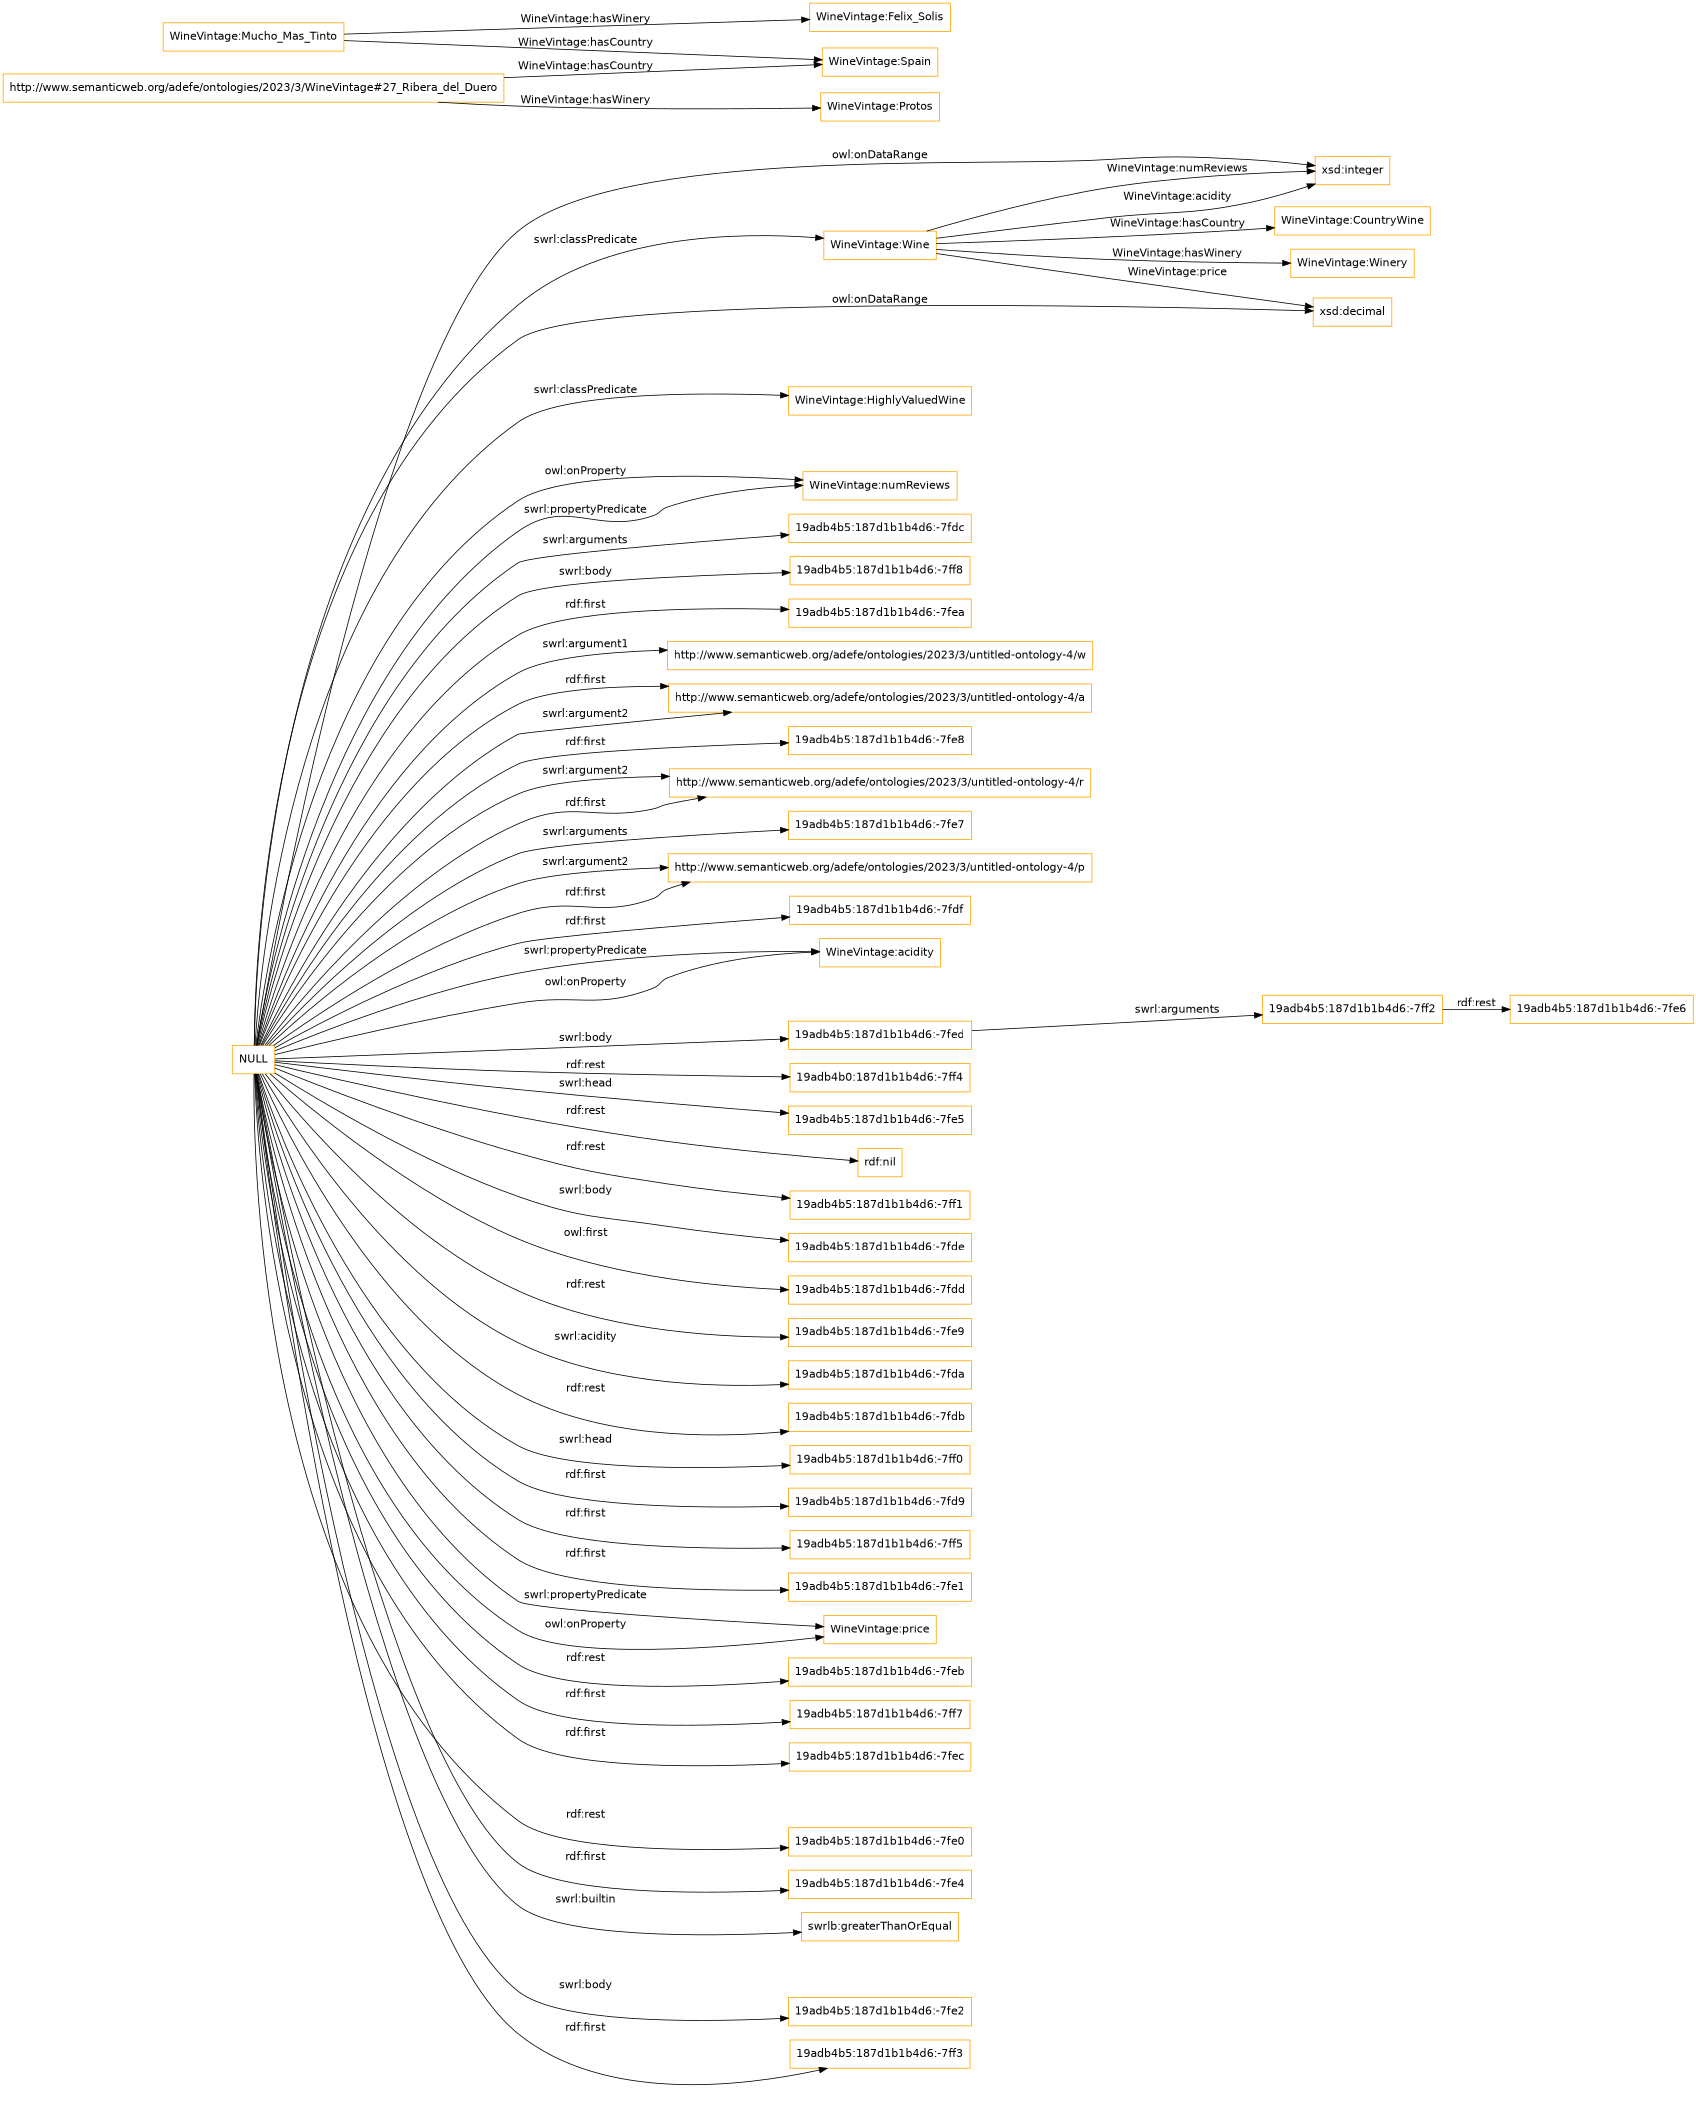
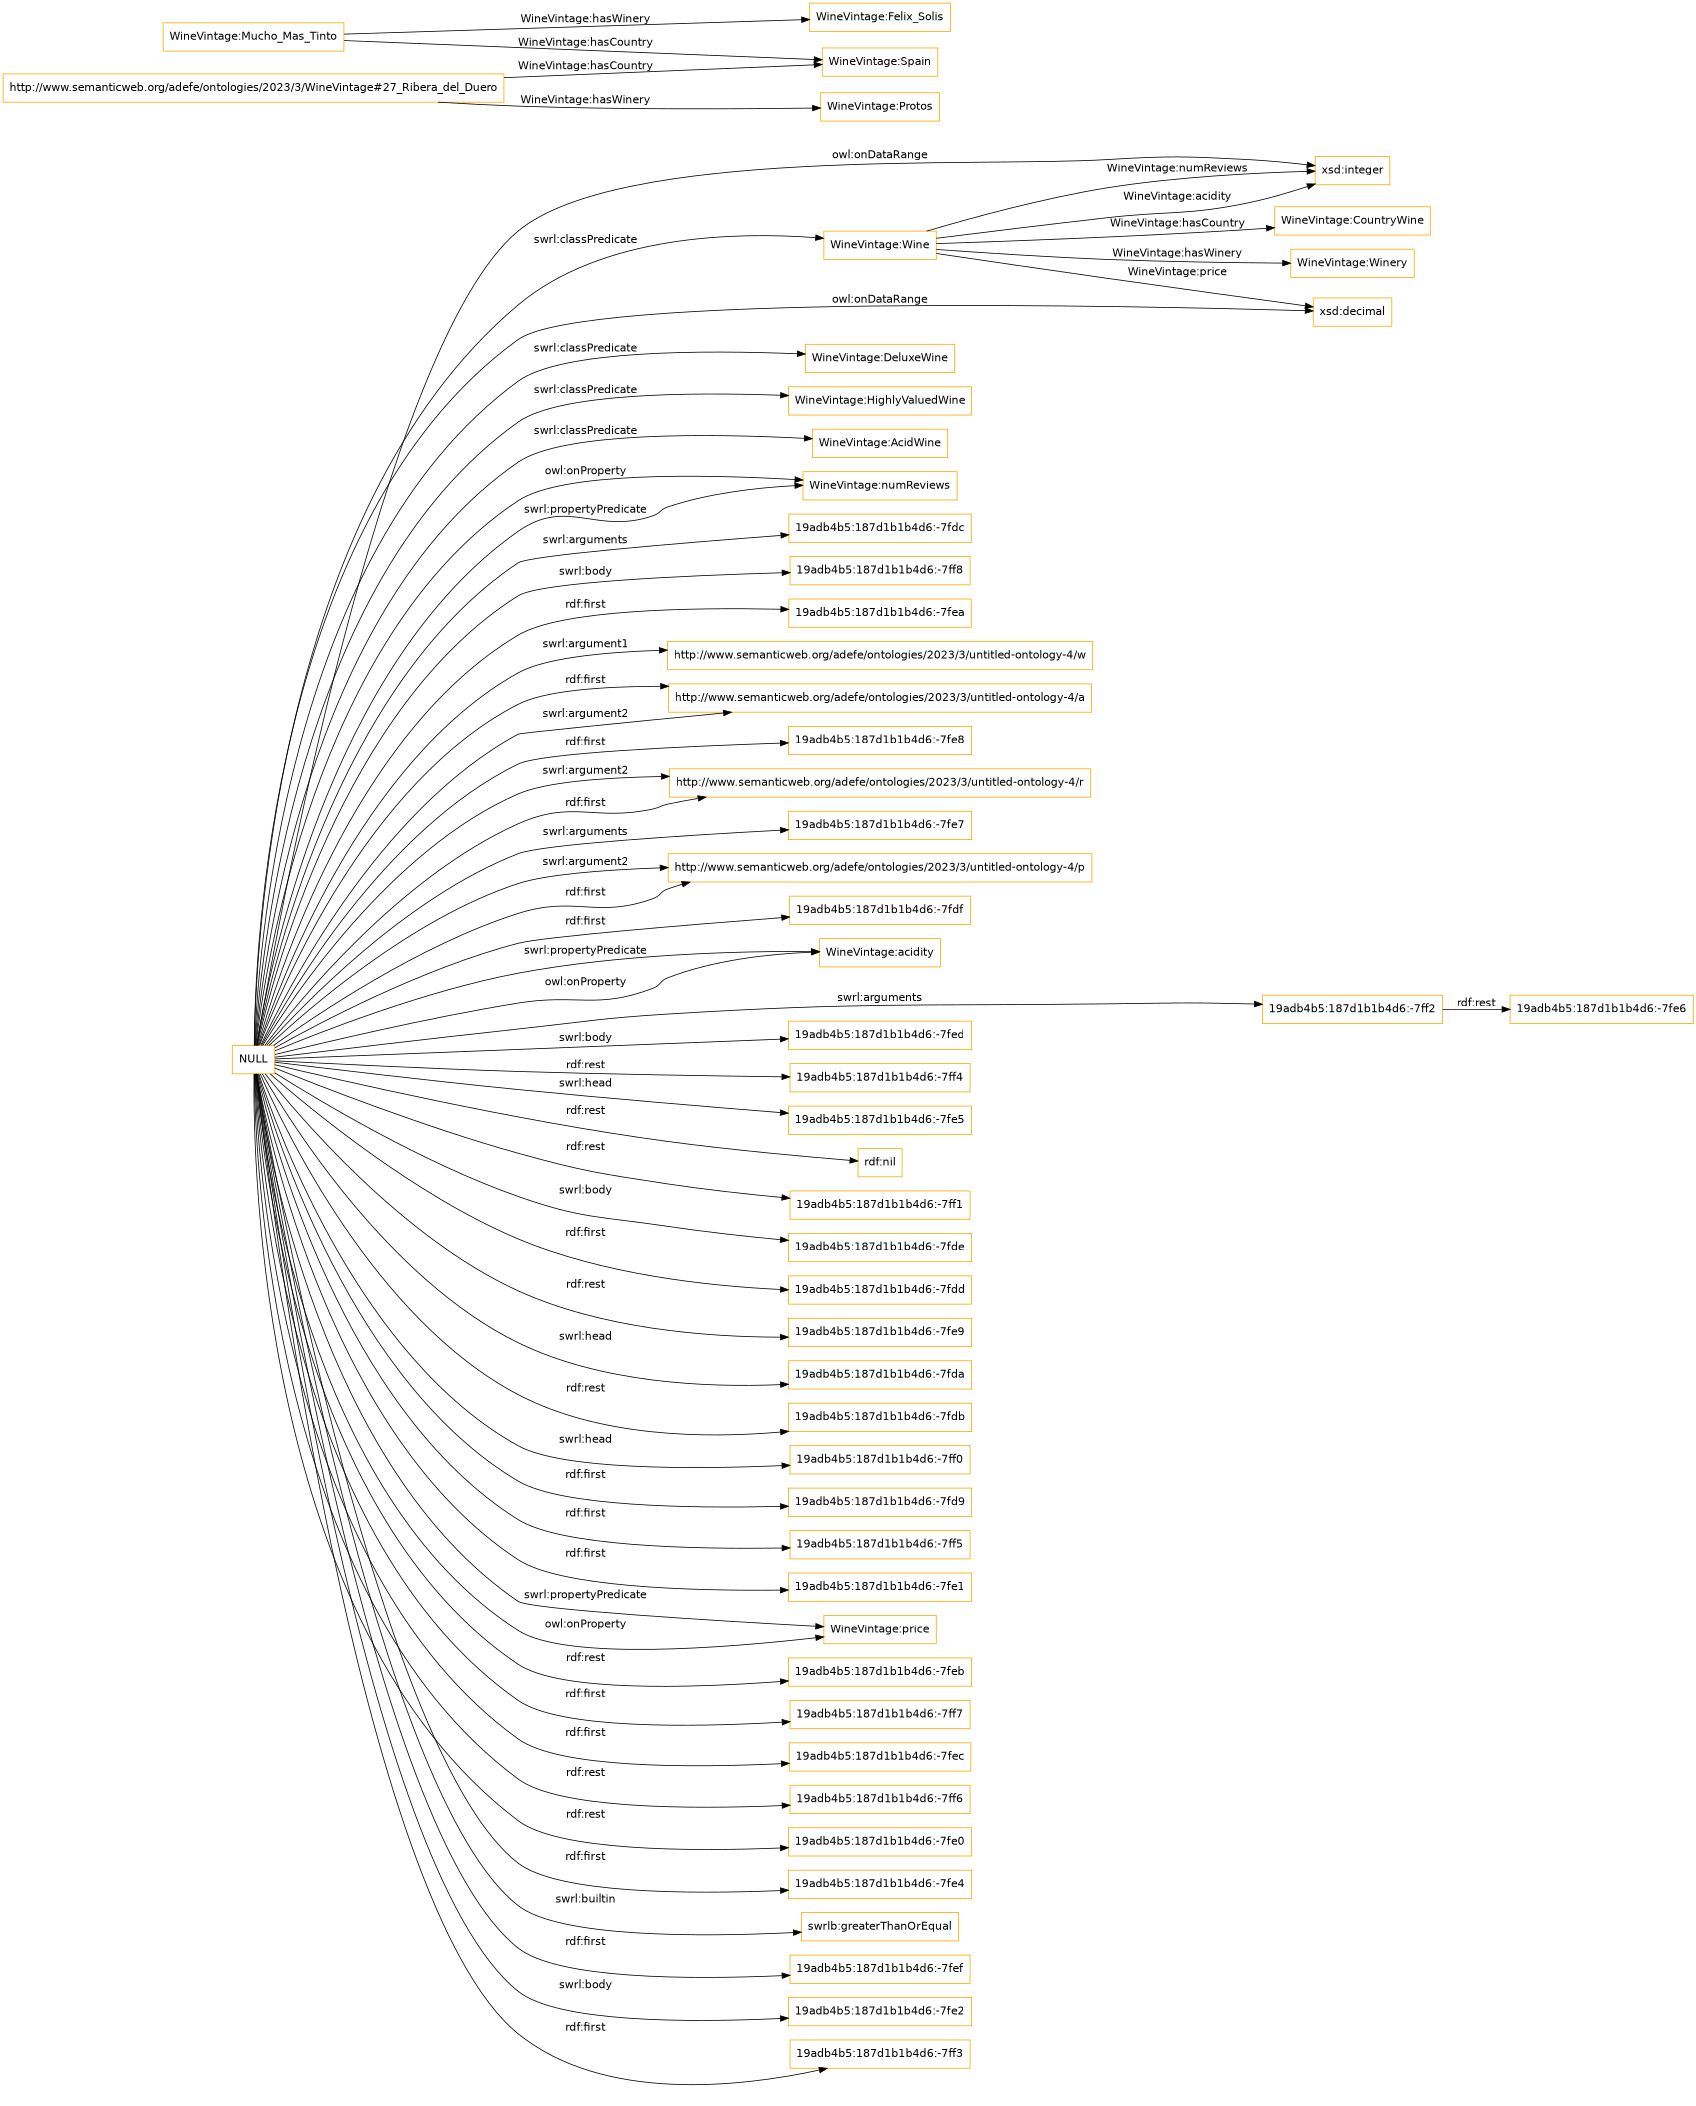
none -> (880, 358)
none -> (880, 443)
(1113, 1023) -> (763, 1009)
(880, 1078) -> (880, 1078)
(586, 1233) -> (586, 1233)
(586, 1337) -> (586, 1337)
none -> (880, 1799)
none -> (880, 1969)
